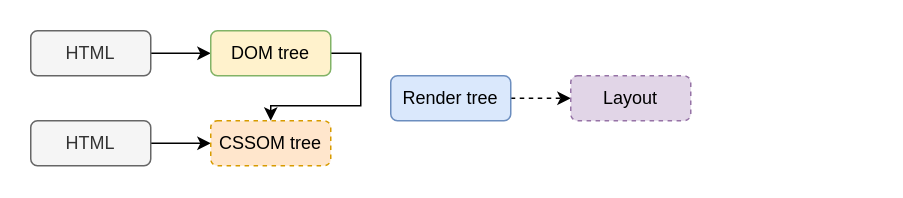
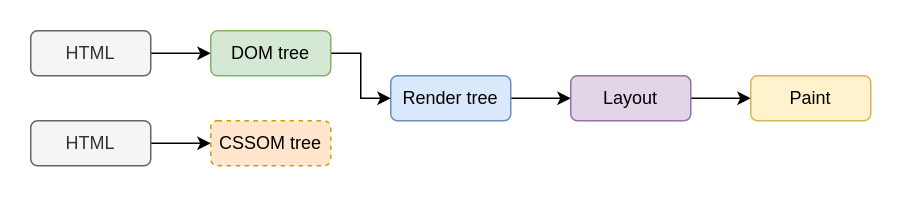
(271, 53) -> (271, 53)
(535, 98) -> (535, 98)
(631, 98) -> (631, 98)
none -> (716, 98)
none -> (811, 98)
(319, 106) -> (369, 98)
